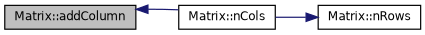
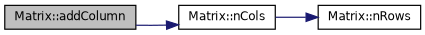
(163, 9) -> (151, 25)
